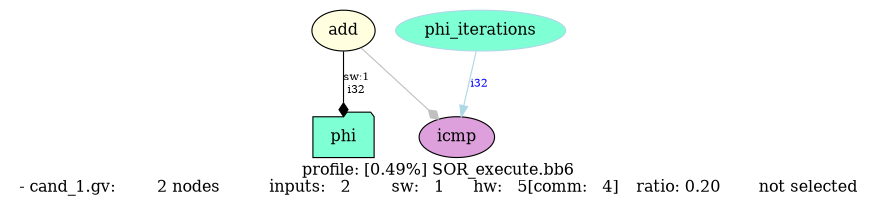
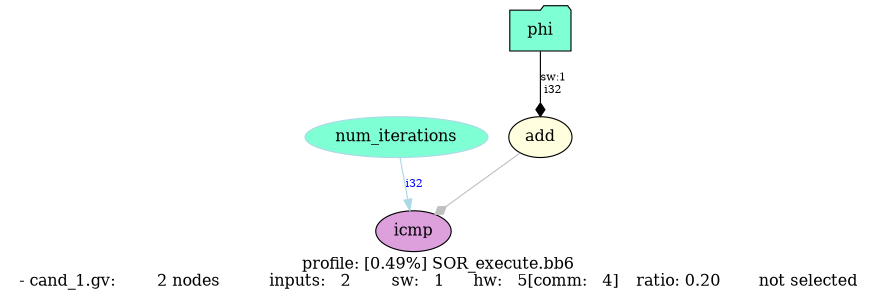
(481, 31) -> (396, 137)
(344, 77) -> (540, 77)
